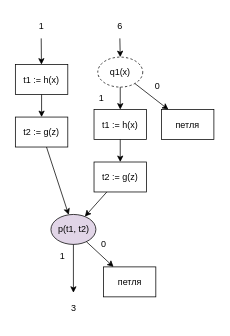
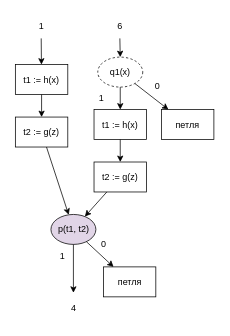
(74, 309) -> (74, 309)
